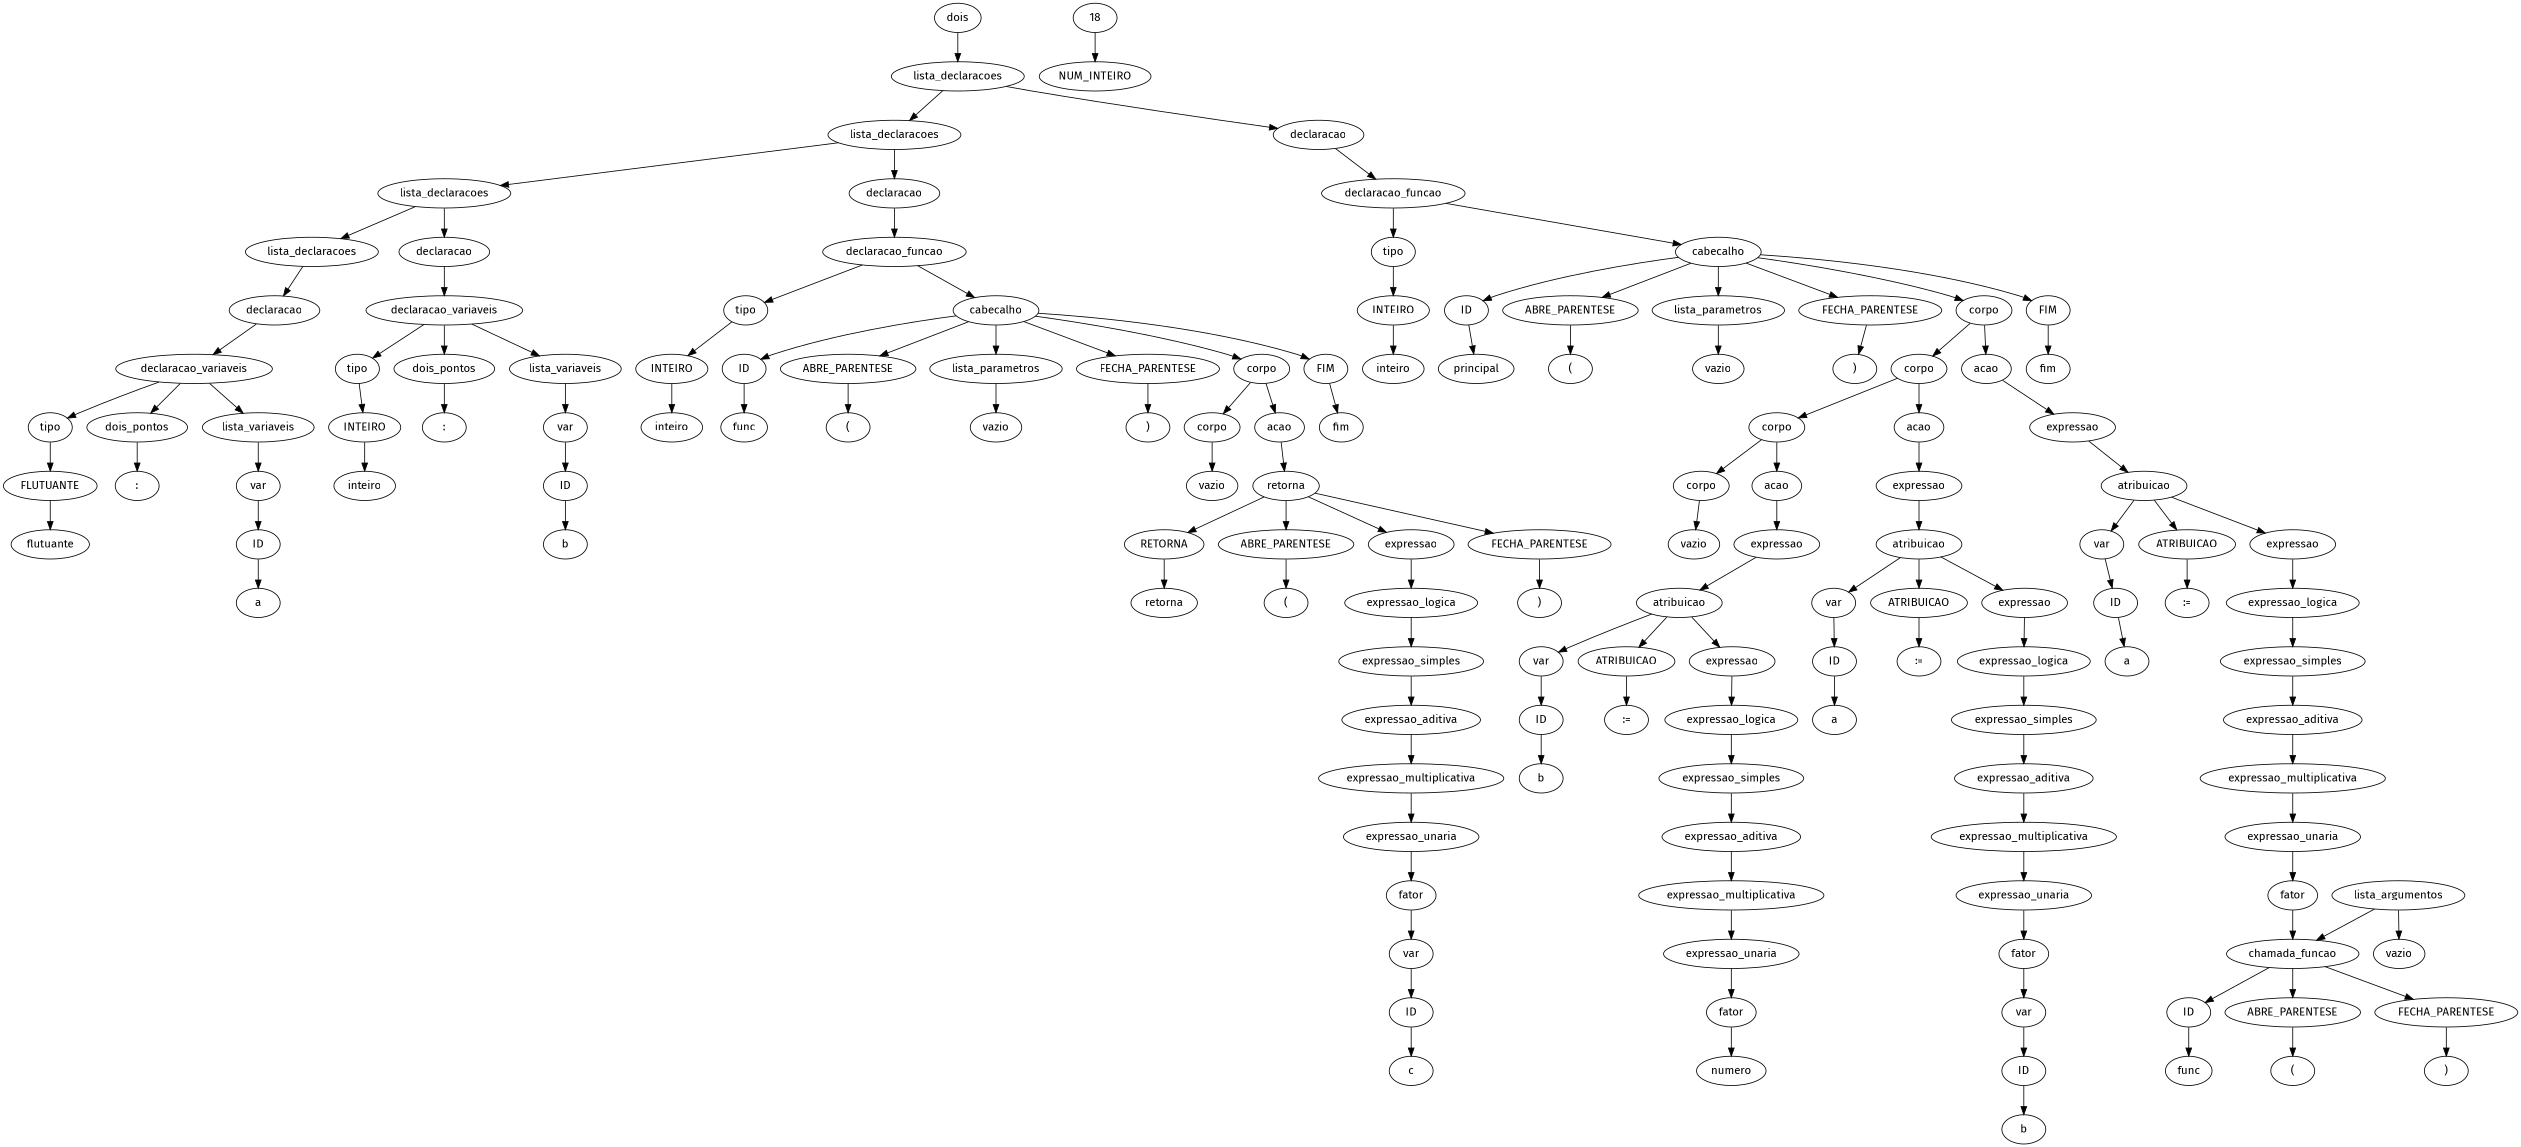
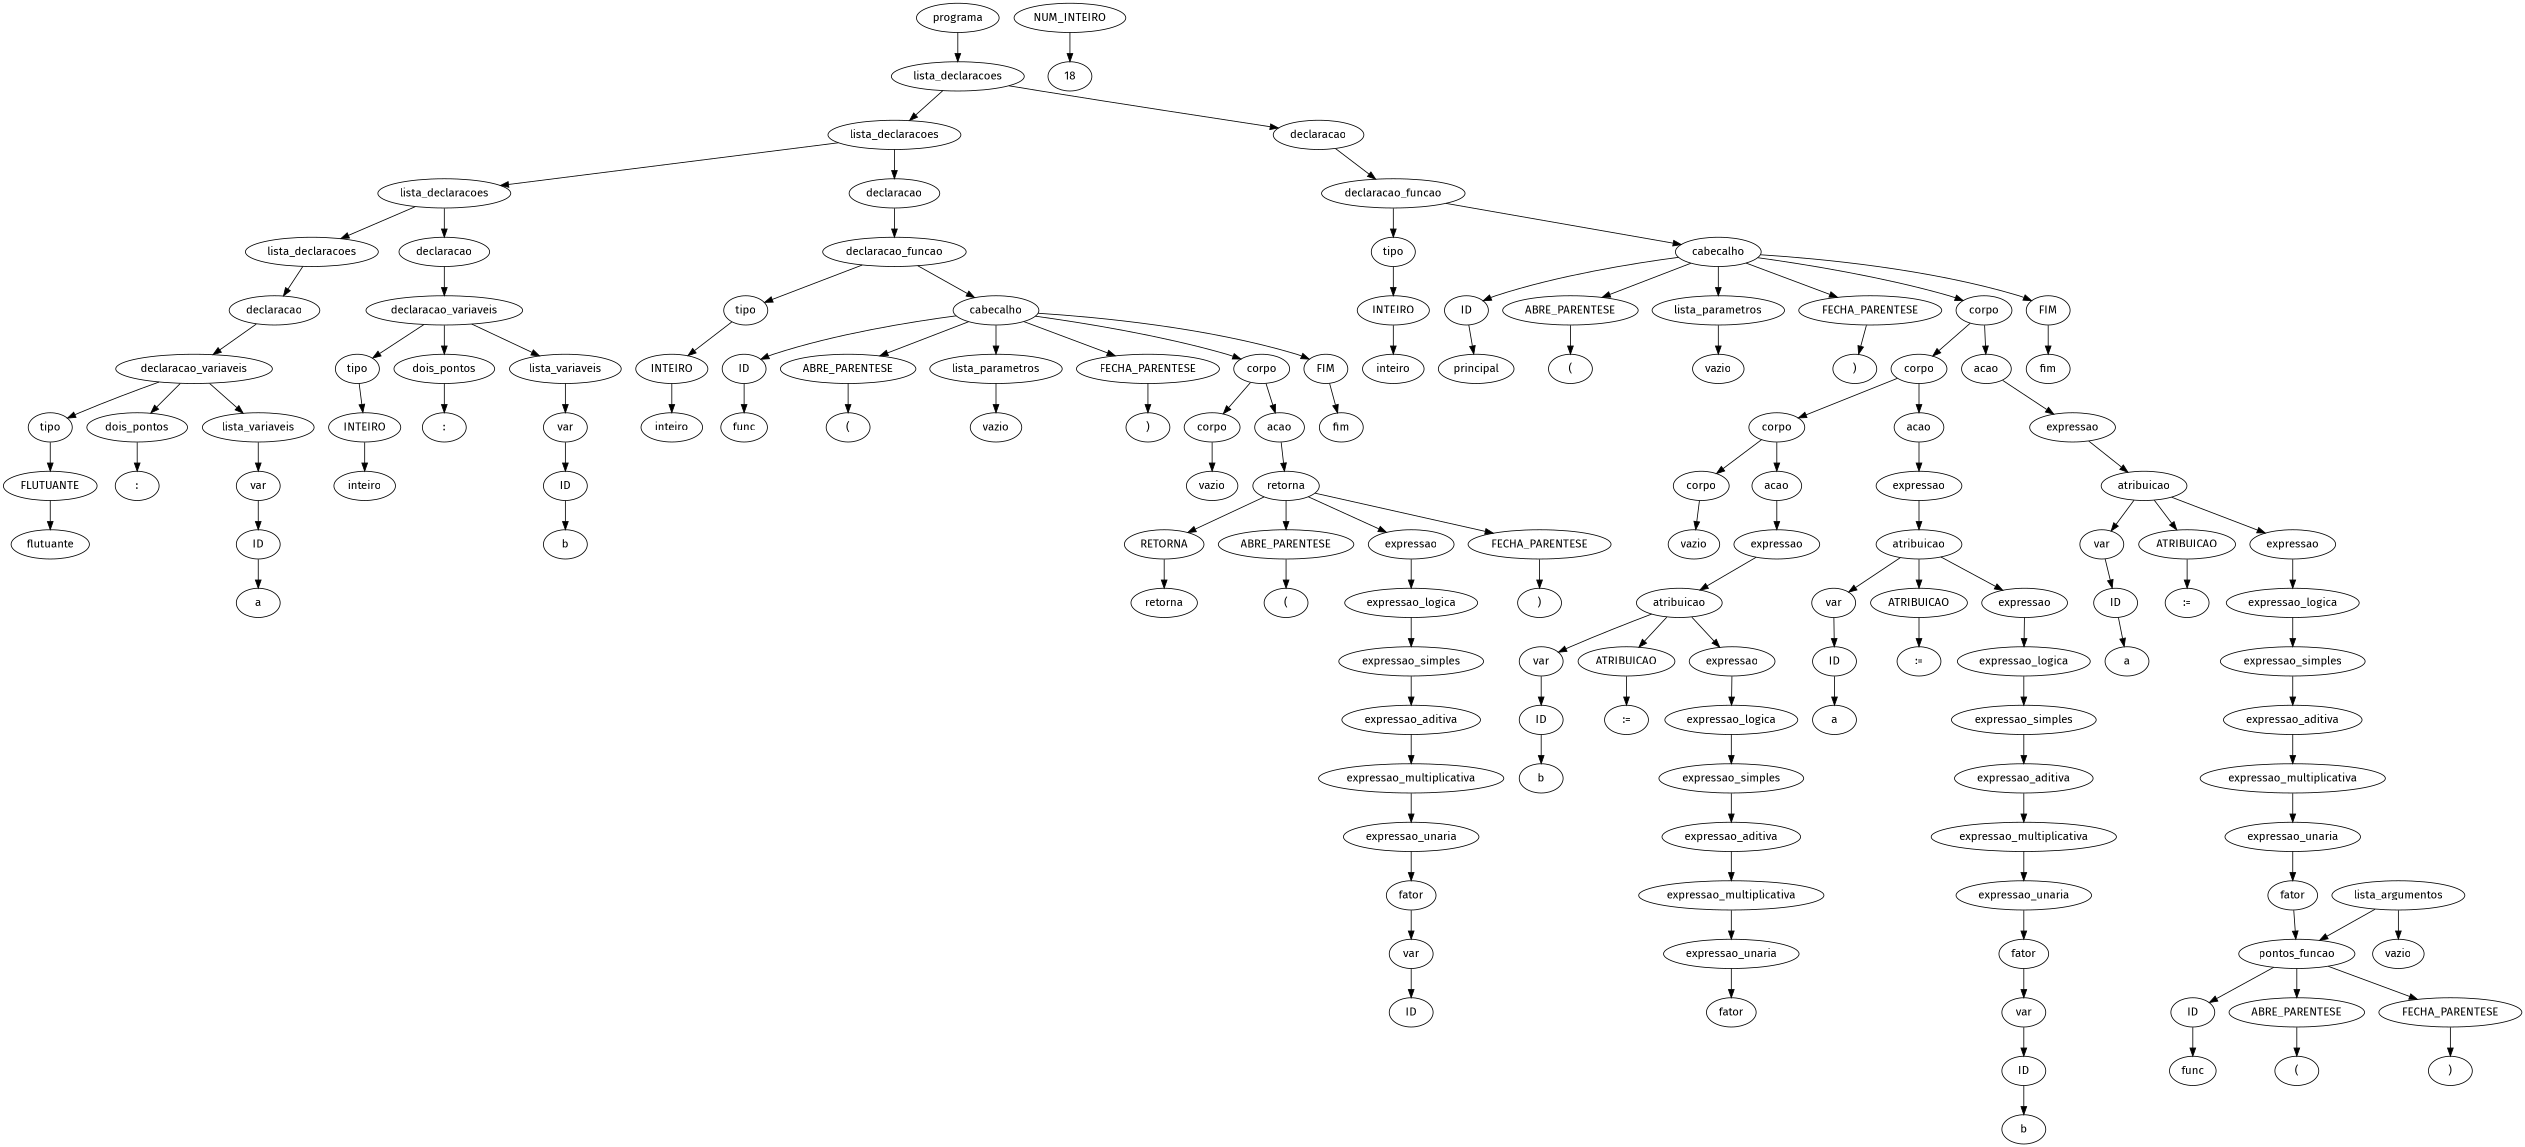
(958, 18) -> (958, 18)
(1095, 43) -> (1070, 43)
(2293, 954) -> (2297, 954)
(1411, 1071) -> none
(1731, 1071) -> none
